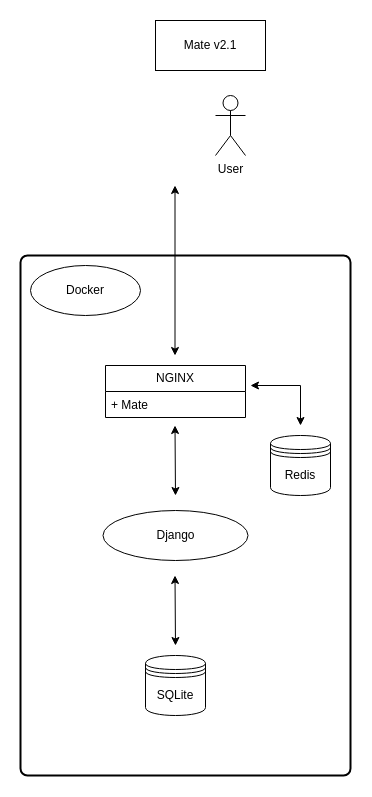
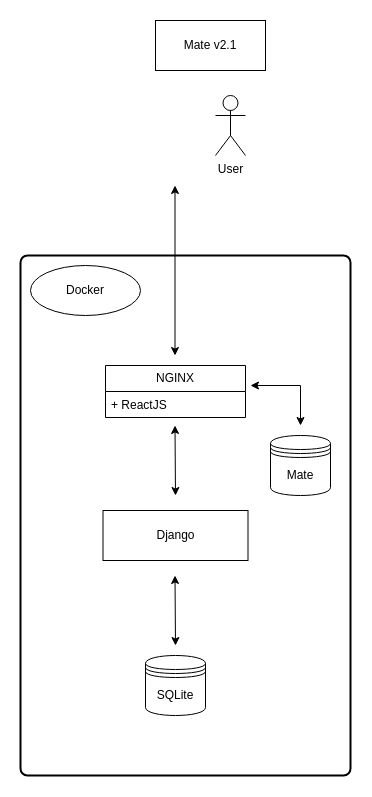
(130, 406) -> (140, 406)
(301, 476) -> (301, 476)
(176, 536) -> (176, 536)
